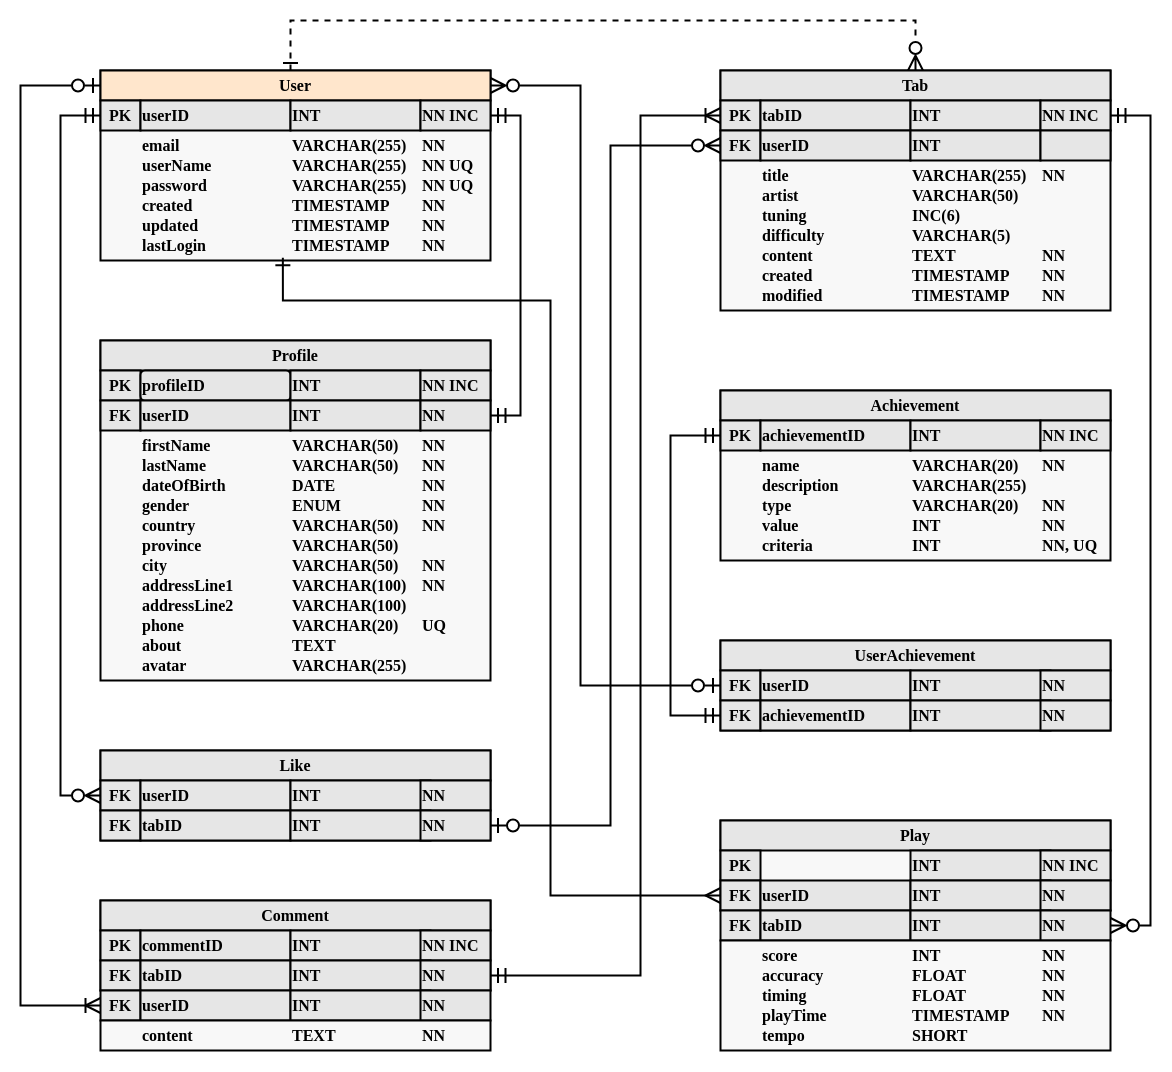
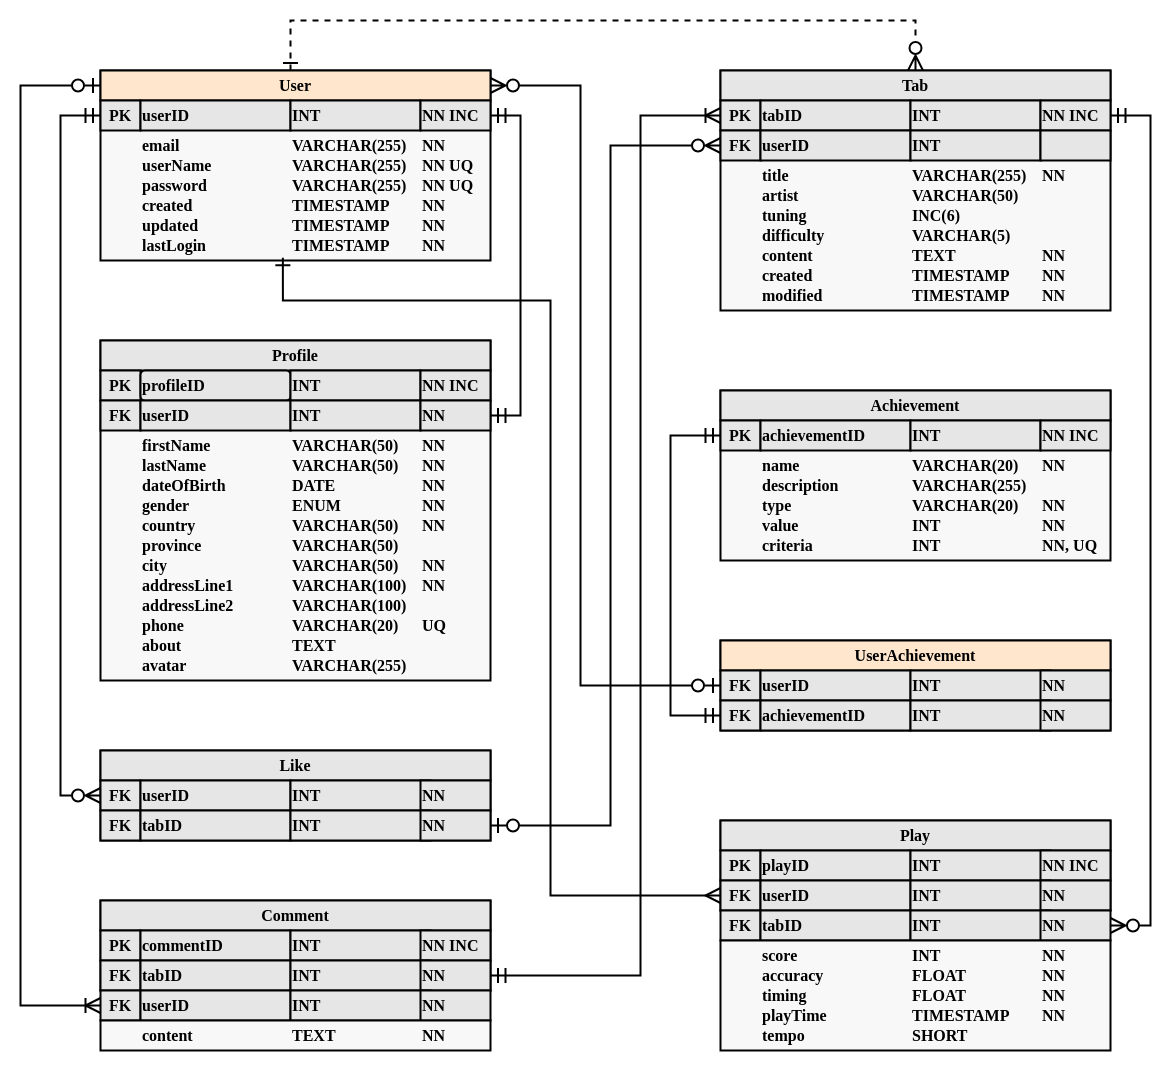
(916, 656) -> (916, 656)
none -> (836, 866)
